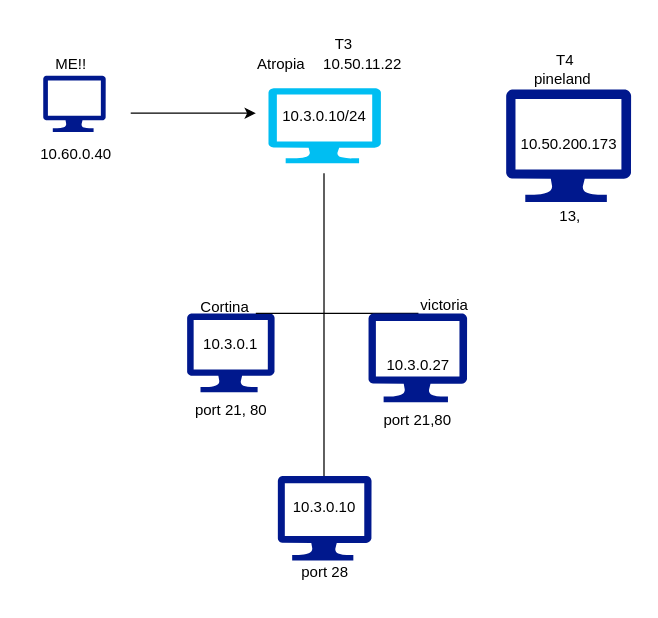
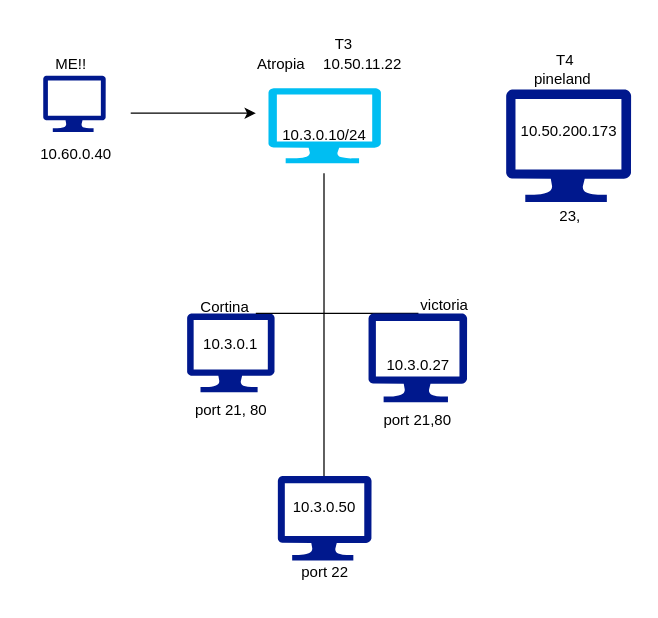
(324, 117) -> (324, 136)
(568, 144) -> (568, 132)
(570, 217) -> (570, 217)
(324, 507) -> (324, 507)
(325, 572) -> (325, 572)
